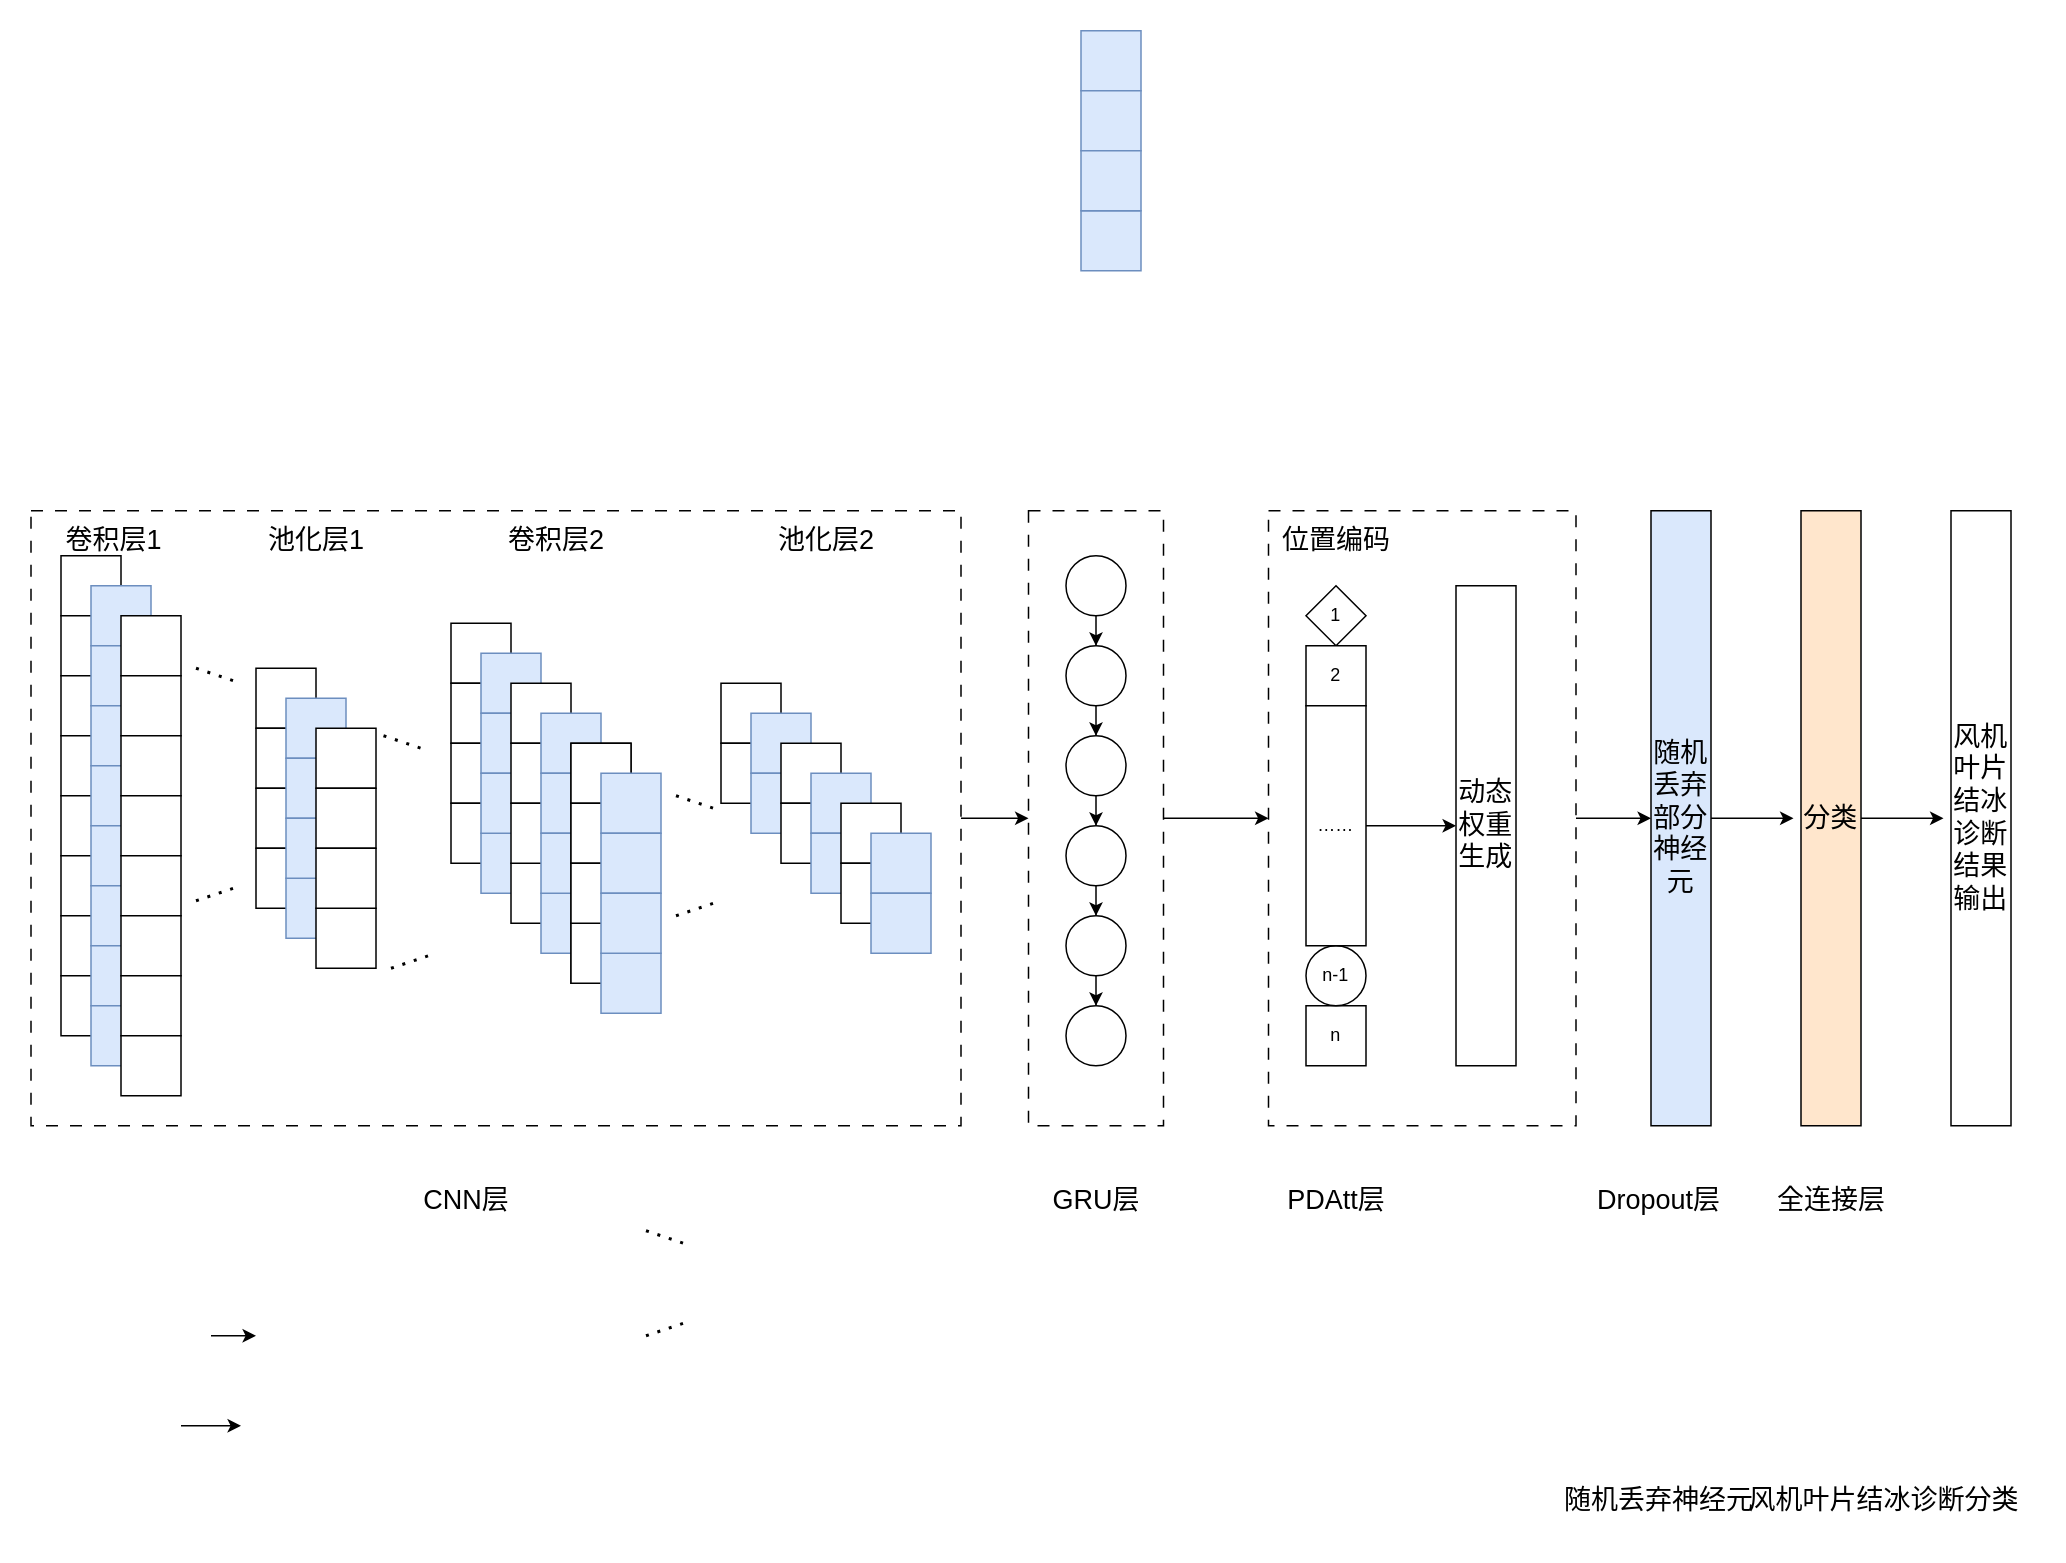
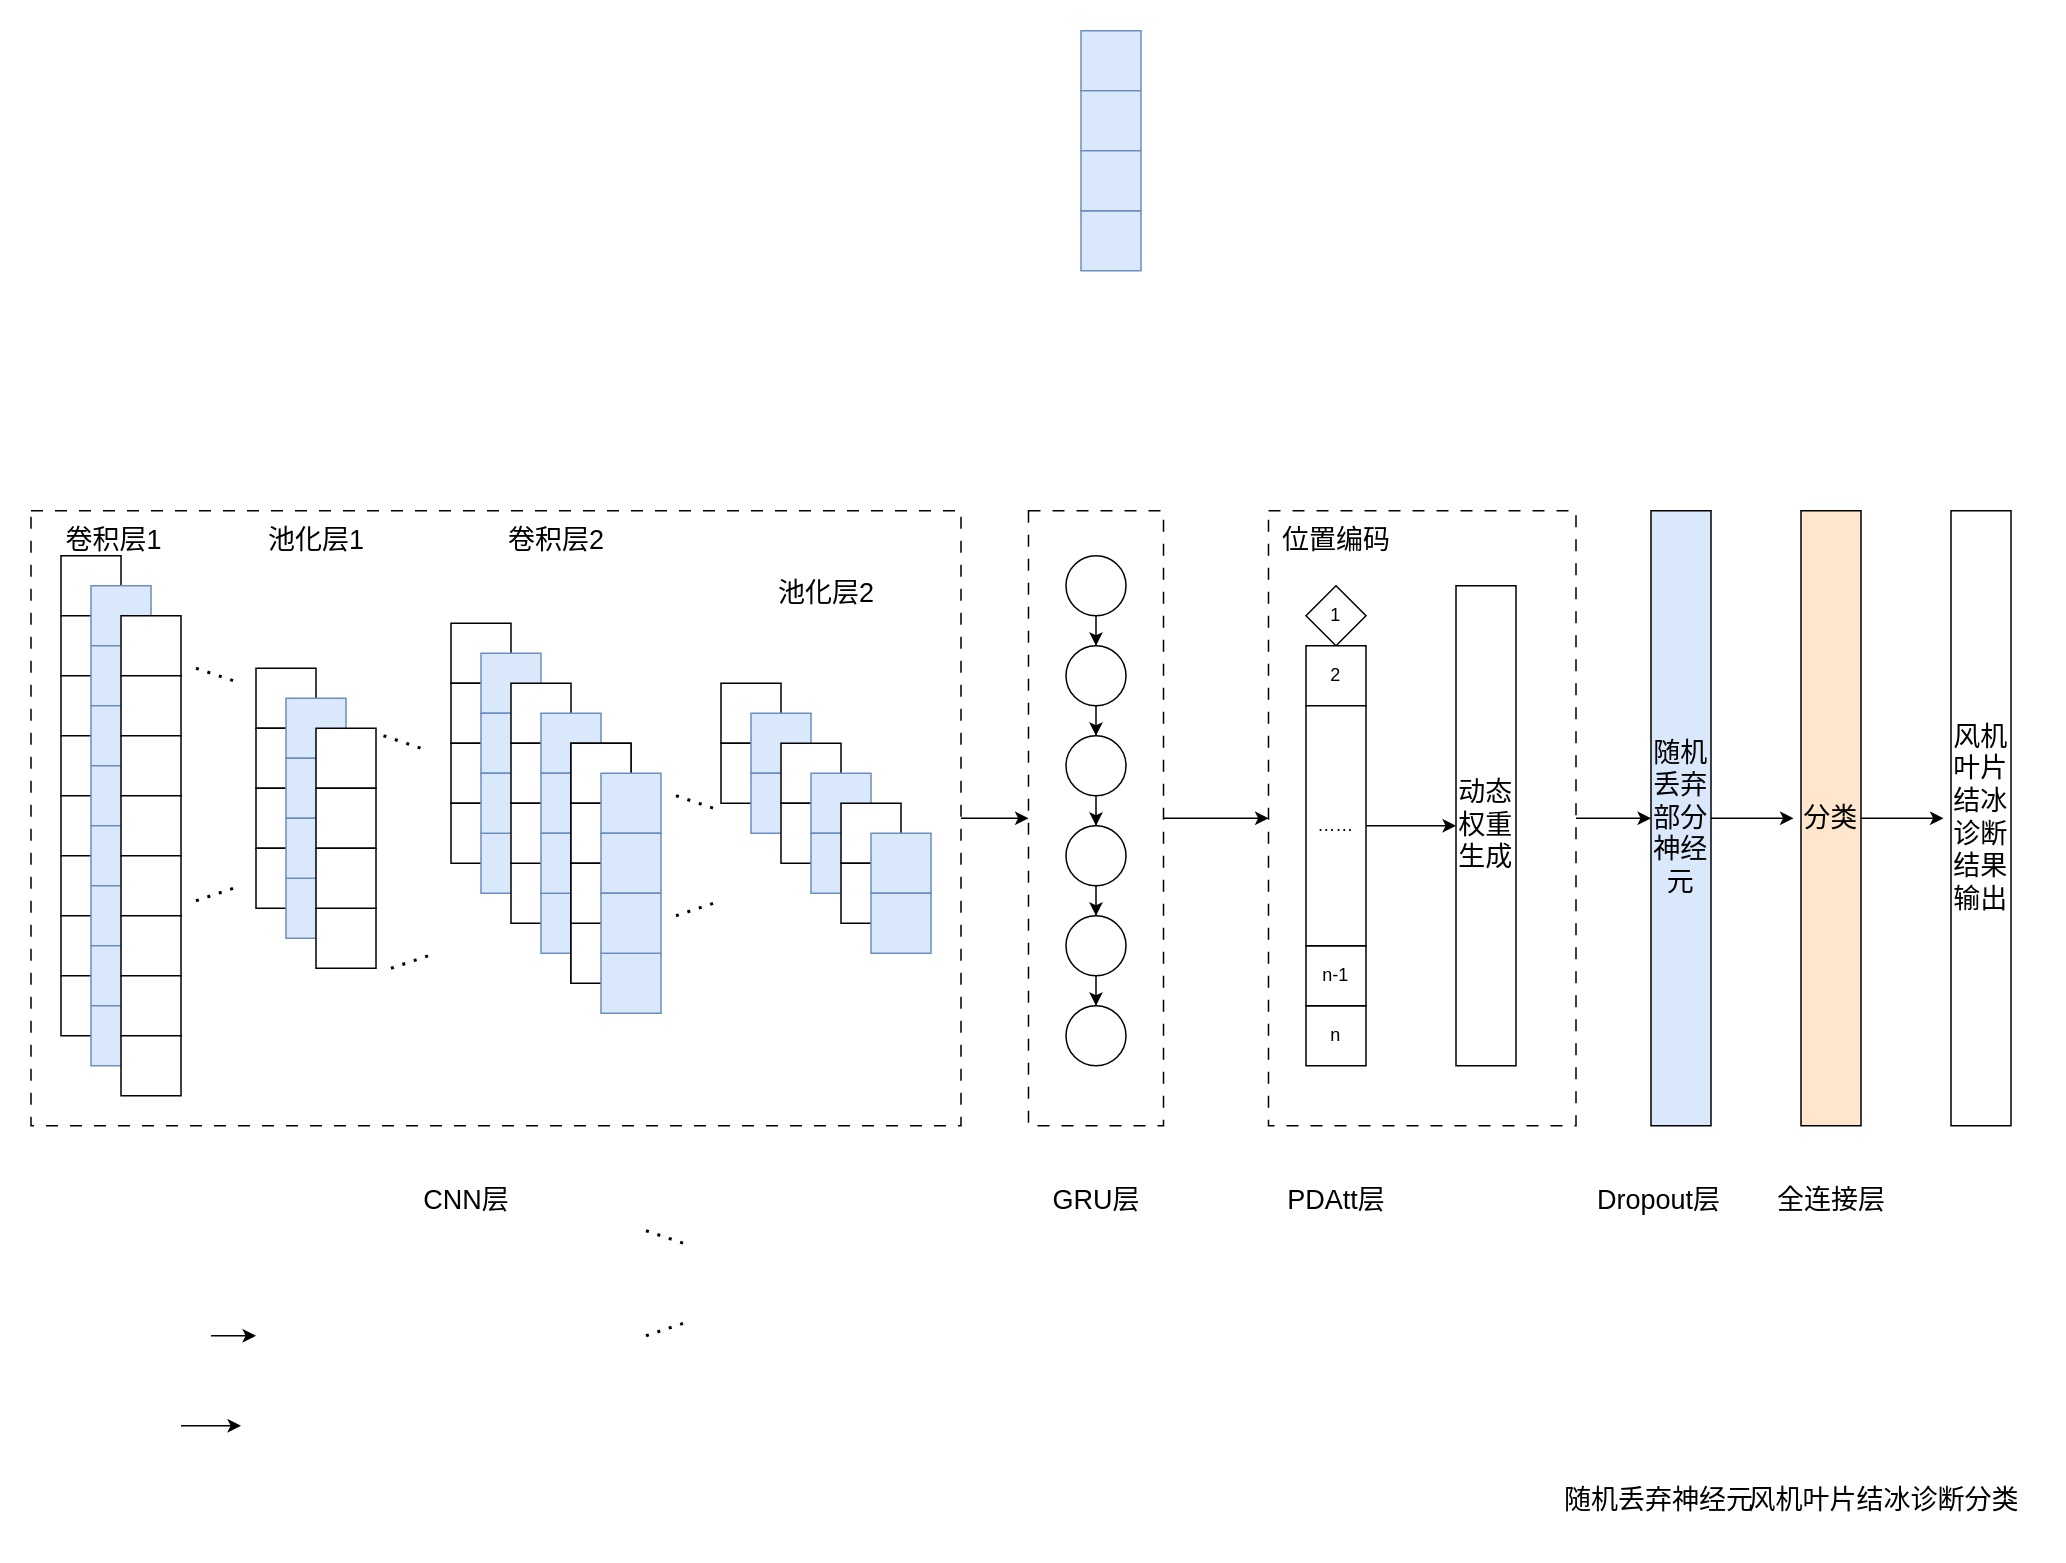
(826, 541) -> (826, 593)
(1336, 976) -> (1336, 976)
